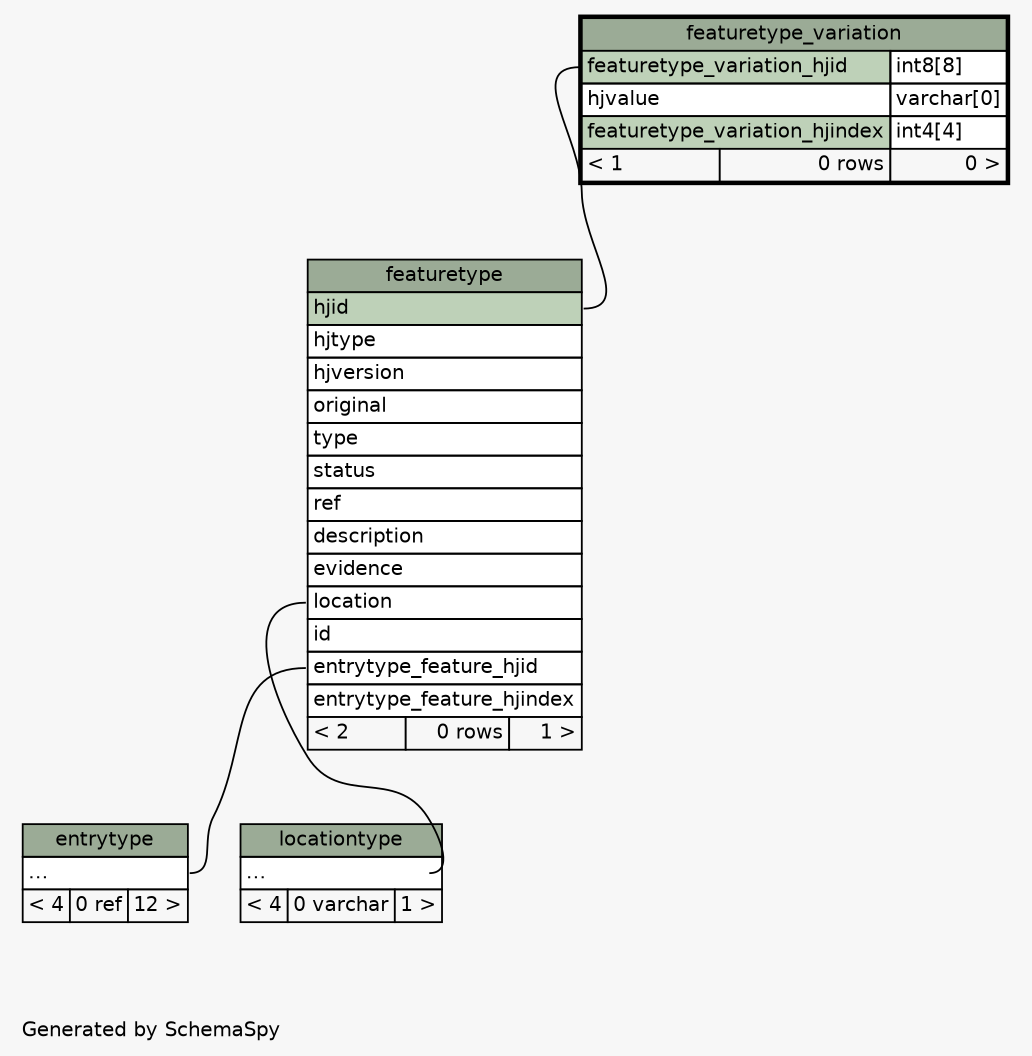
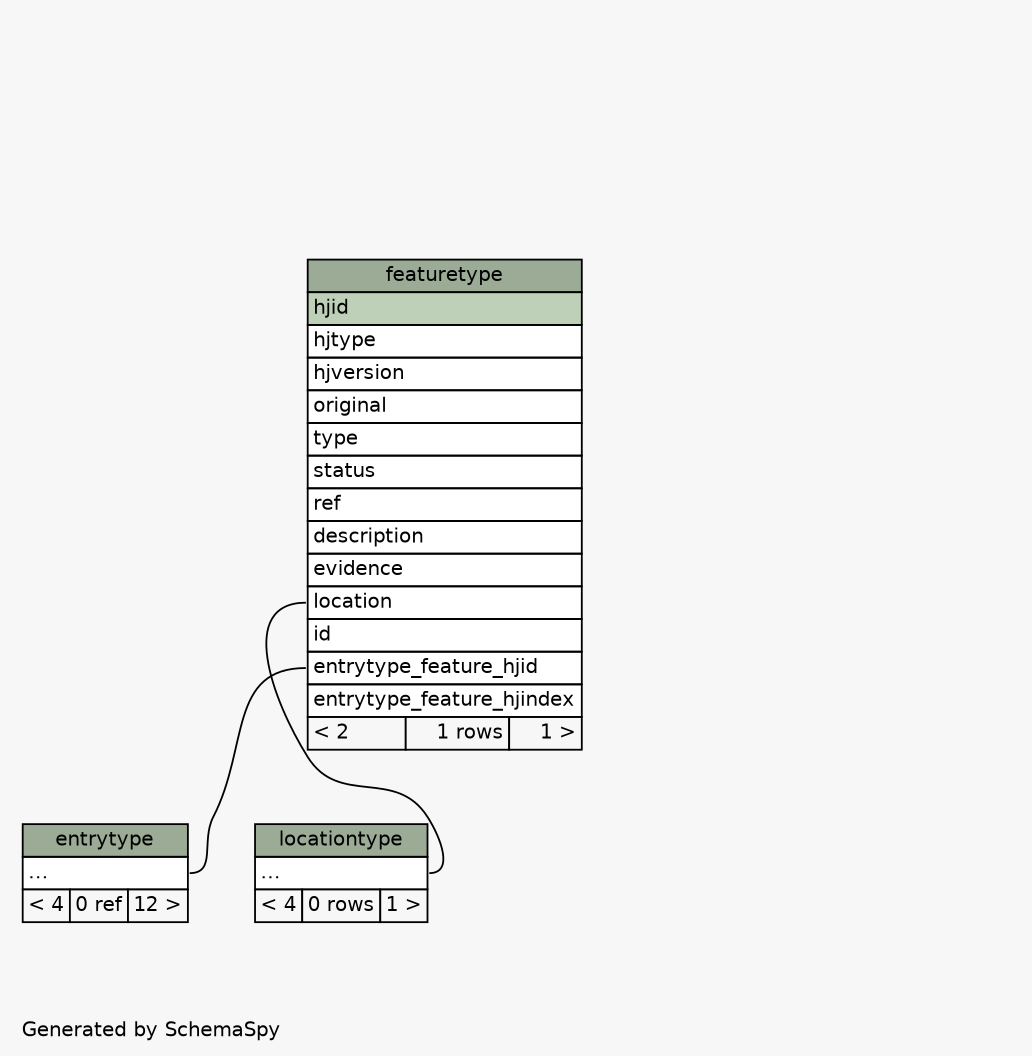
(794, 100) -> none
(470, 732) -> (470, 732)
(341, 905) -> (341, 905)
